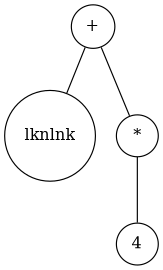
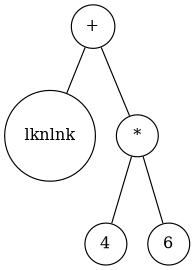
none -> (169, 244)
